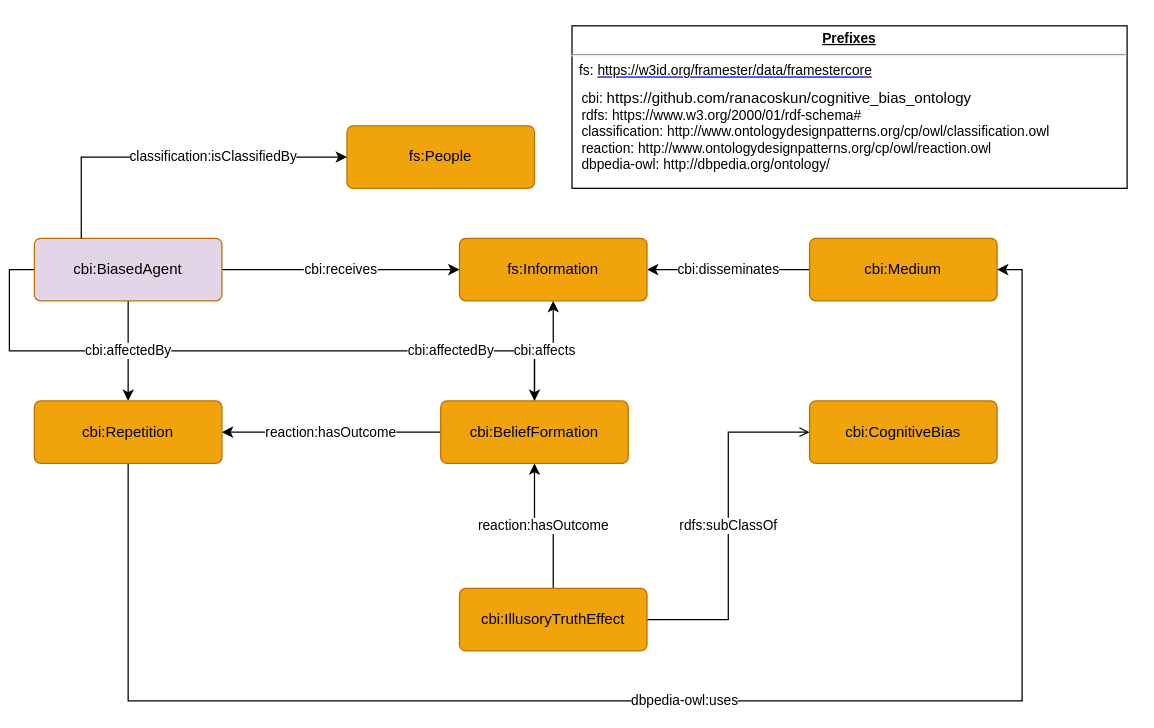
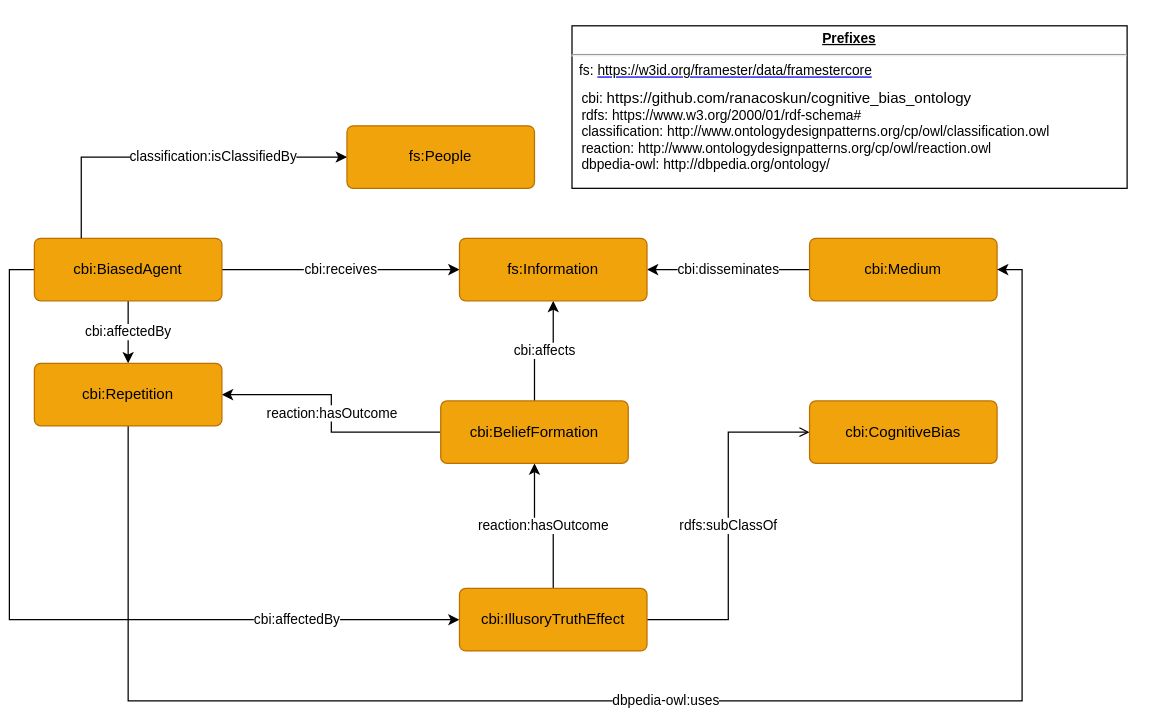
(128, 269) -> (128, 269)
(260, 351) -> (94, 619)
(128, 432) -> (128, 394)
